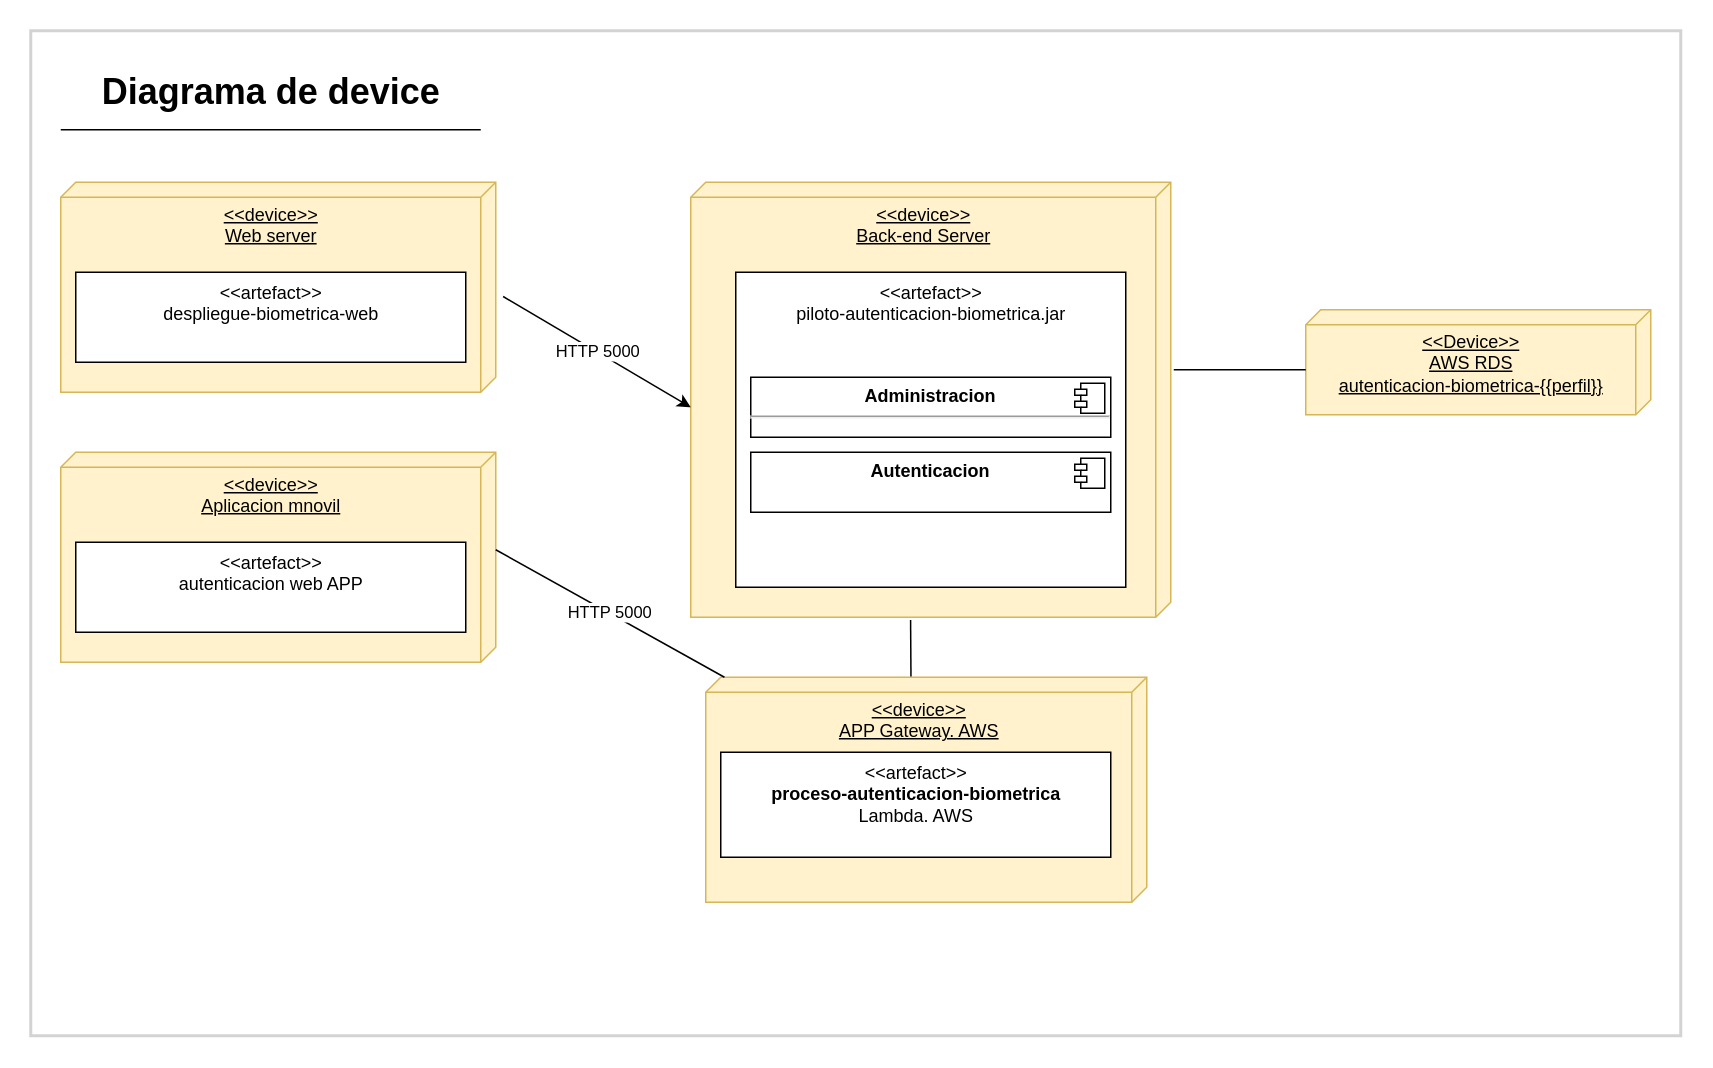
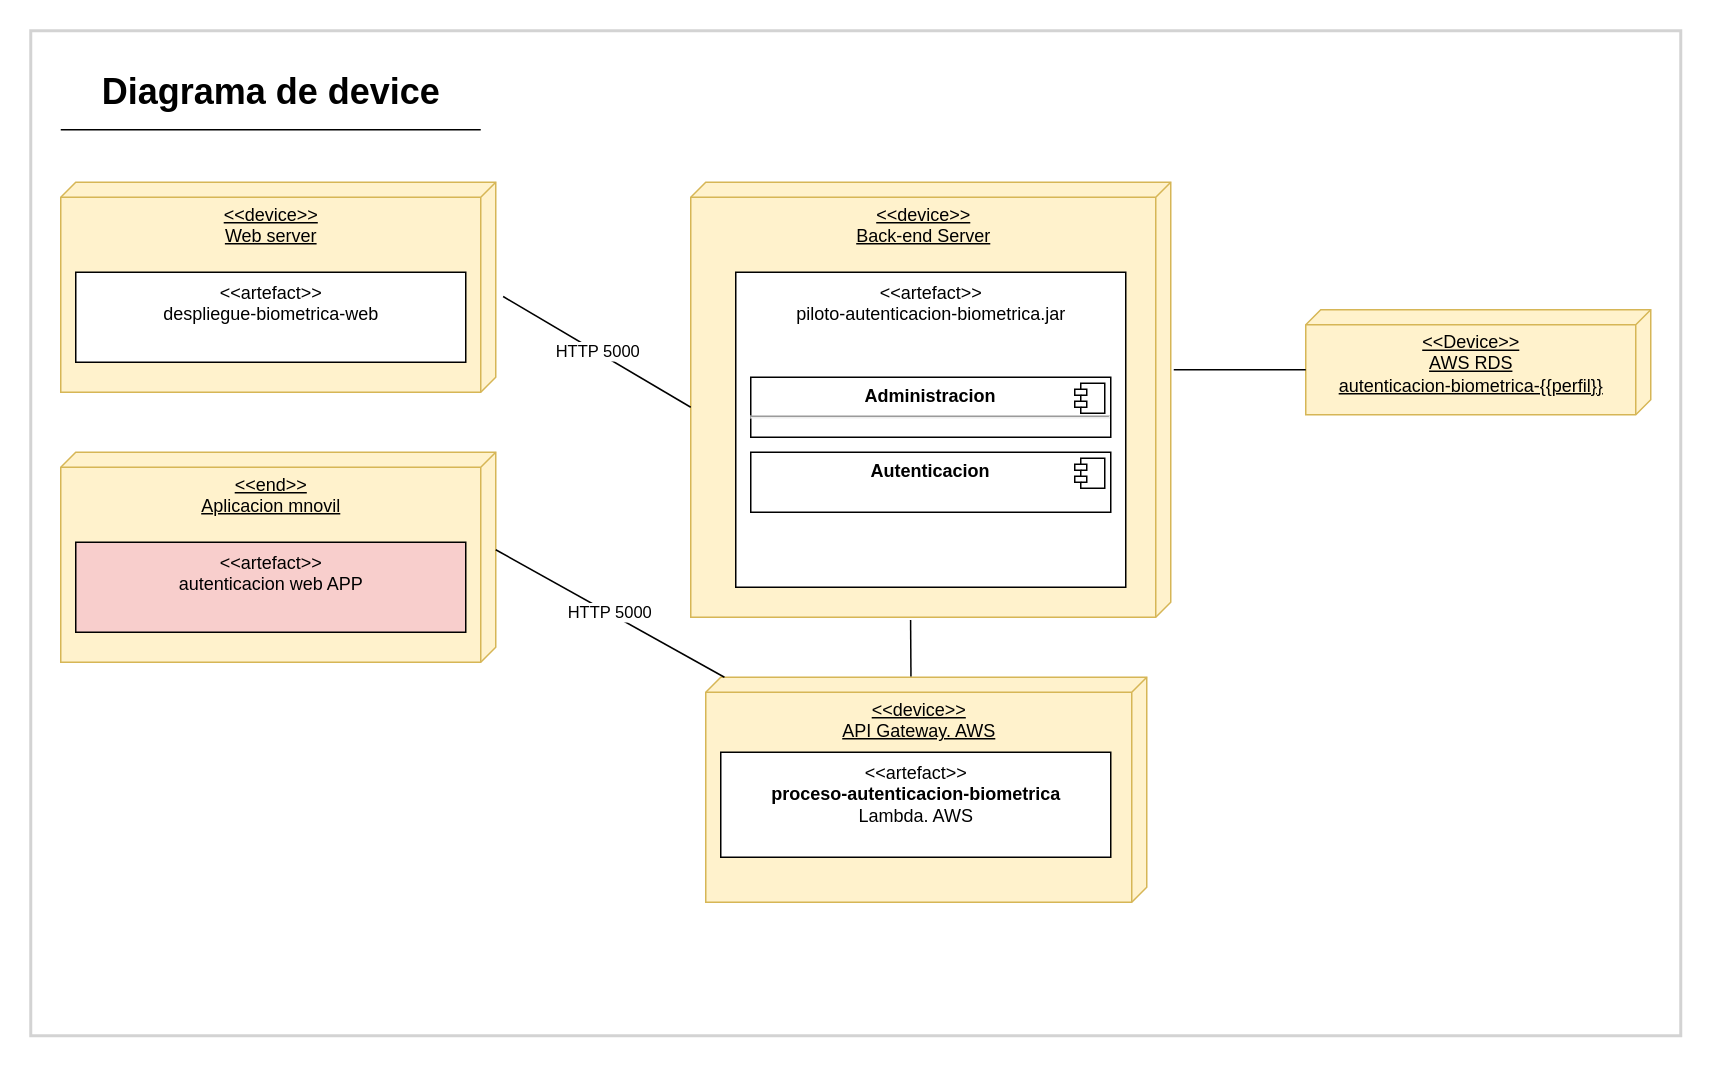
(681, 401) -> (684, 403)
(272, 496) -> (272, 496)
(271, 587) -> (271, 587)
(920, 721) -> (920, 721)
